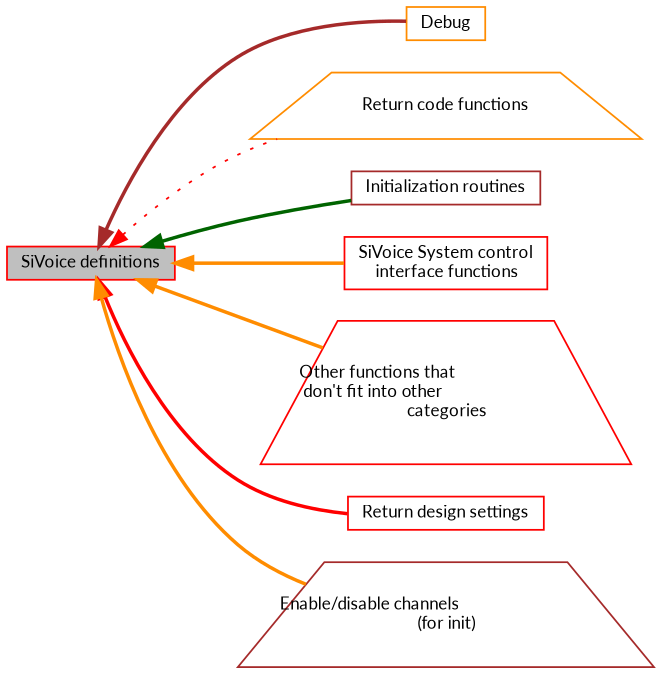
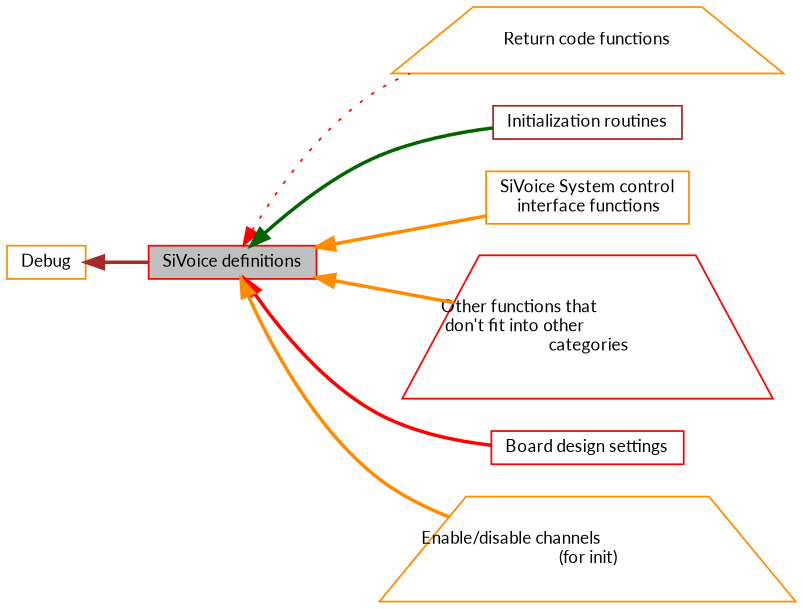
(219, 70) -> (126, 262)
(446, 263) -> (588, 198)
(446, 513) -> (588, 448)
(446, 615) -> (588, 549)
